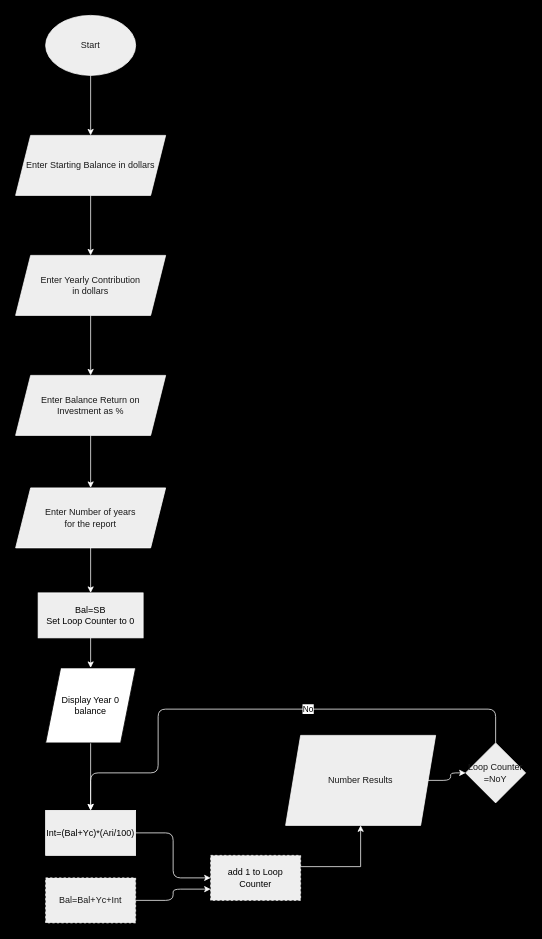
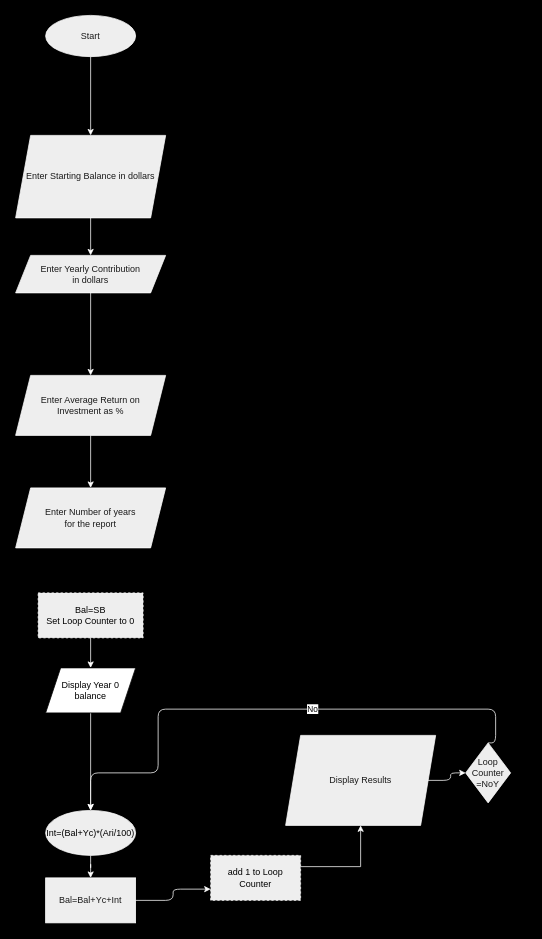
(90, 45) -> (90, 36)
(90, 165) -> (90, 177)
(90, 285) -> (90, 274)
(90, 405) -> (90, 405)
(90, 568) -> none
(90, 615) -> (90, 615)
(90, 705) -> (90, 690)
(495, 773) -> (488, 773)
(360, 780) -> (360, 780)
(90, 833) -> (90, 833)
(175, 876) -> (90, 867)
(90, 900) -> (90, 900)
